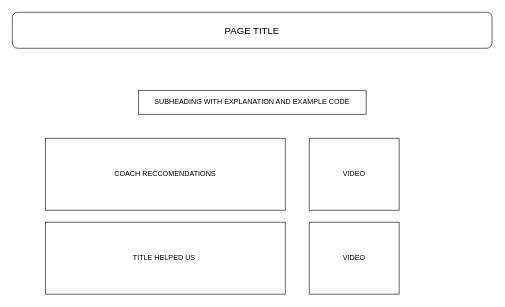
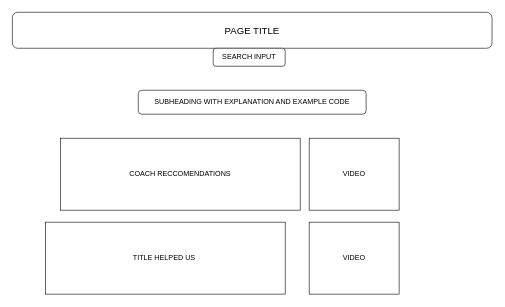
none -> (249, 57)
(252, 102) -> (252, 102)
(165, 174) -> (180, 174)
